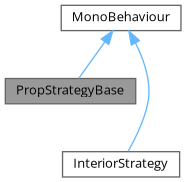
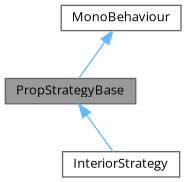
(148, 98) -> (100, 133)
